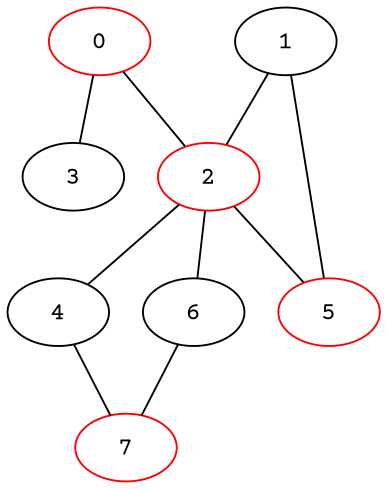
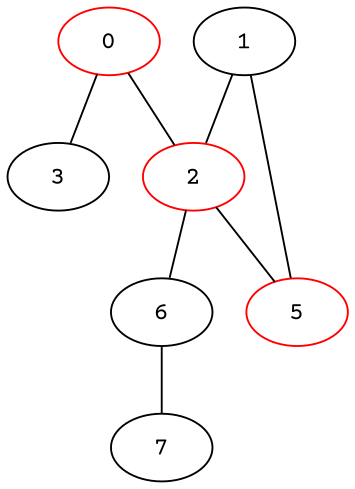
(58, 312) -> none
(126, 448) -> (162, 448)
